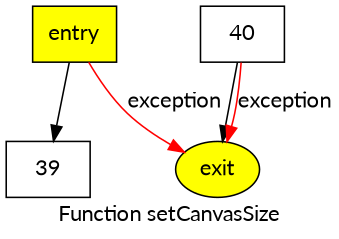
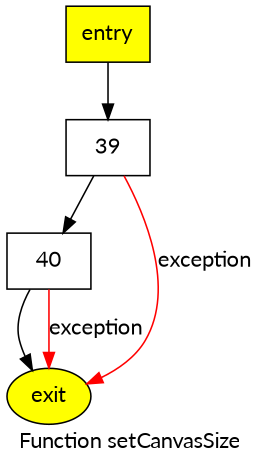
(124, 110) -> (158, 285)
none -> (82, 198)
